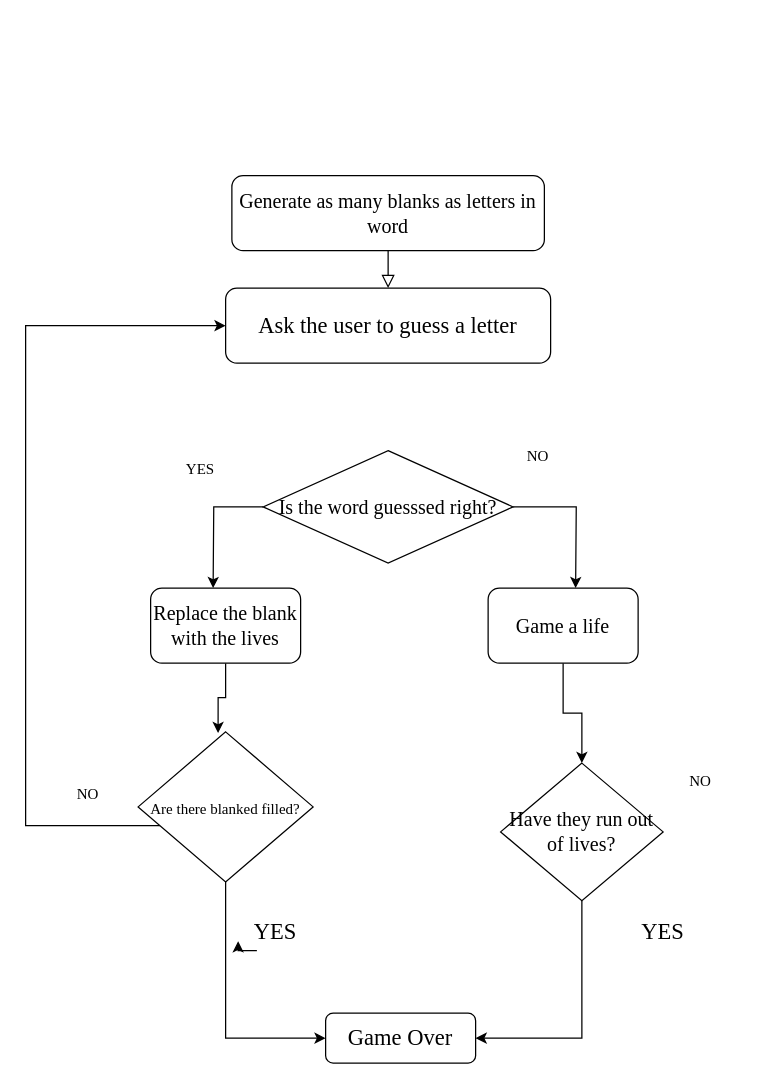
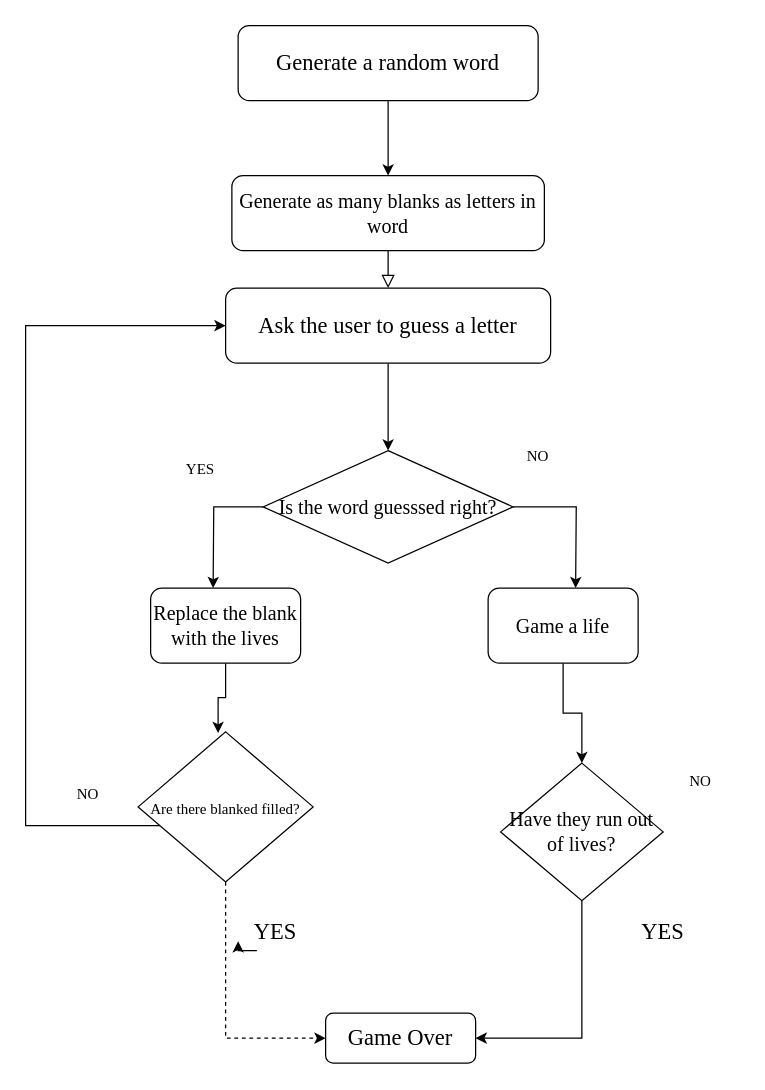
none -> (388, 63)
none -> (388, 134)
none -> (388, 402)
(226, 1006) -> (226, 1006)
